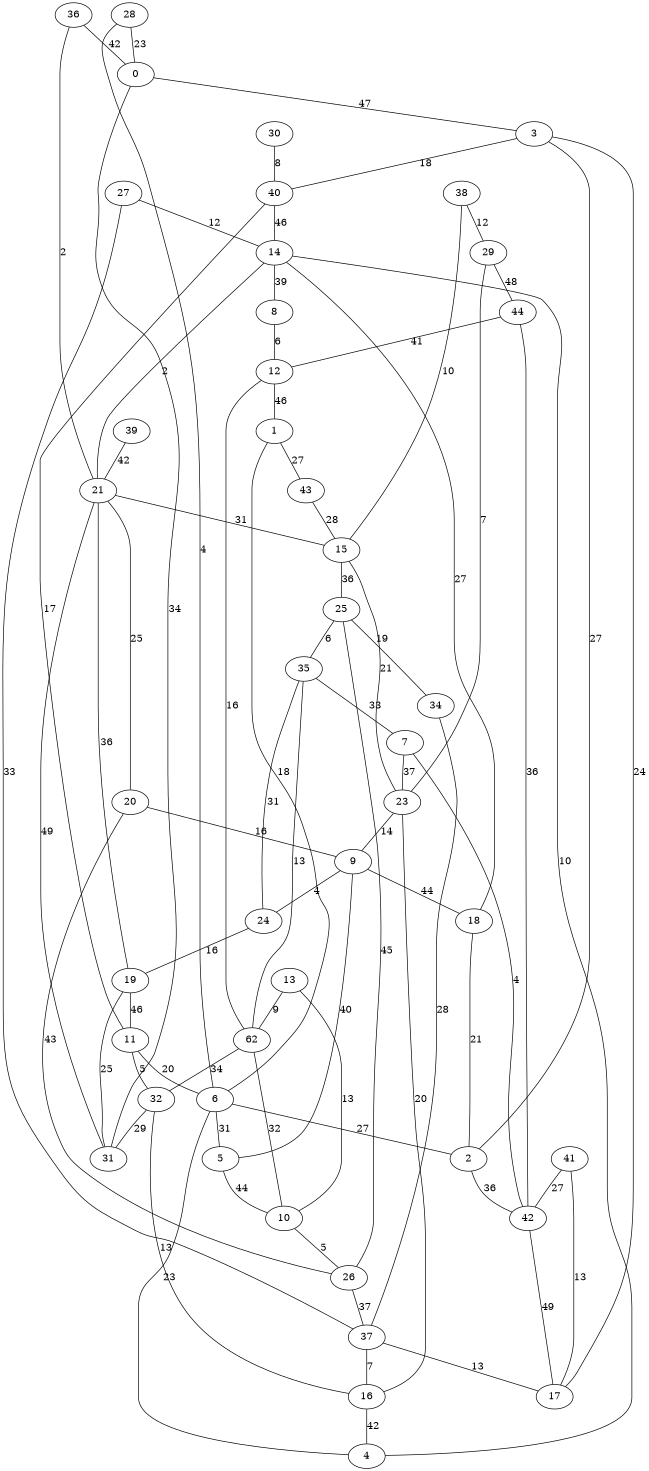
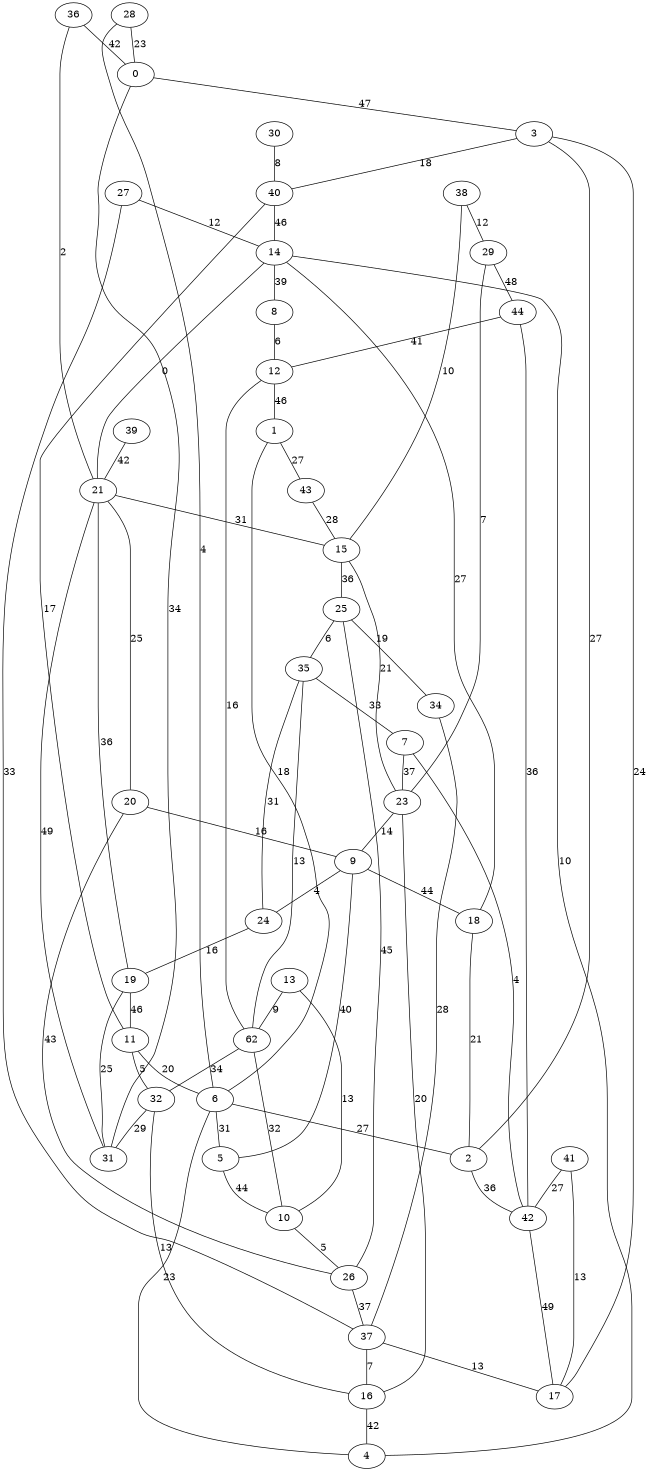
(165, 372) -> (165, 372)
